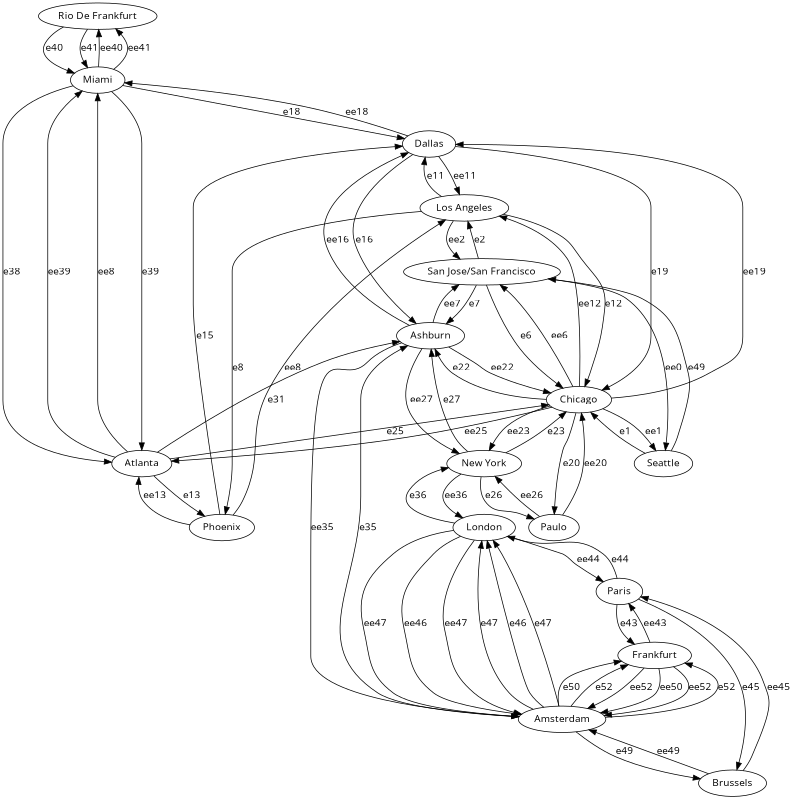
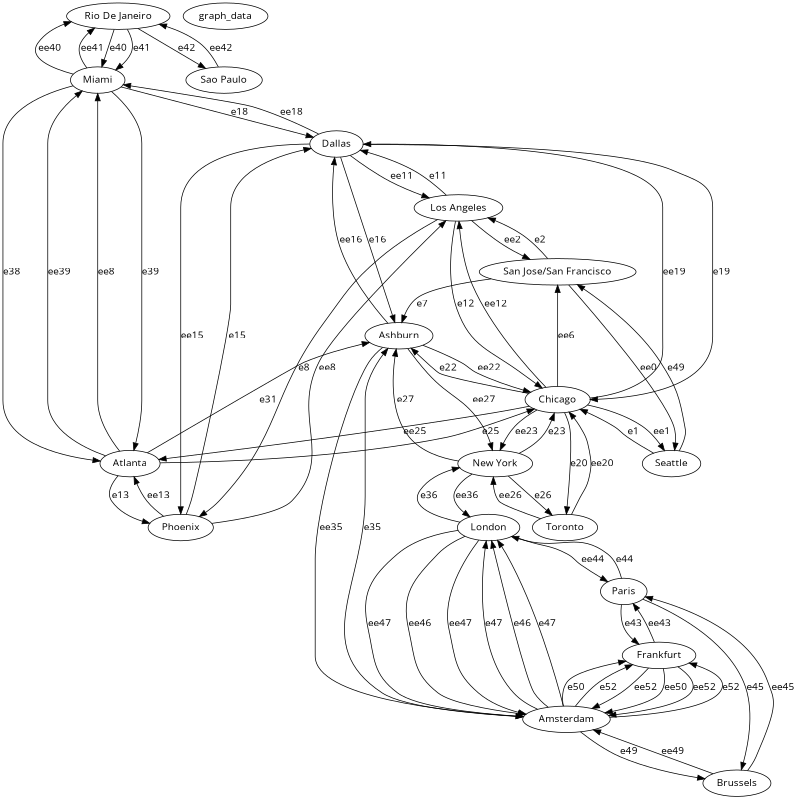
(98, 16) -> (118, 16)
none -> (226, 16)
none -> (224, 80)
none -> (181, 278)
(440, 304) -> none
(514, 340) -> none
(554, 528) -> (565, 528)
